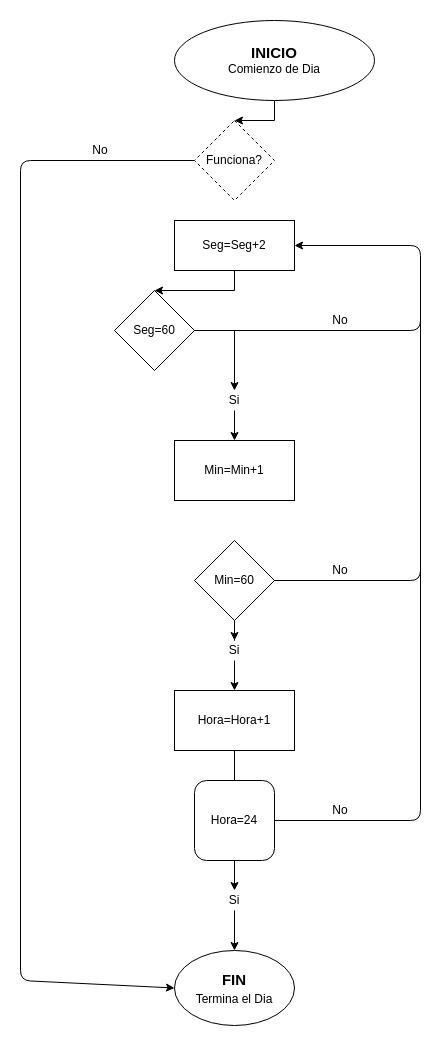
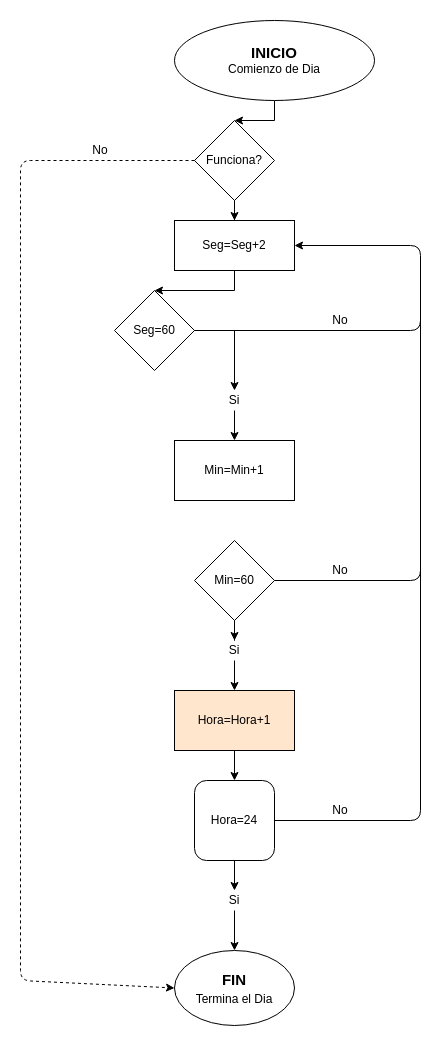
(235, 161) -> (235, 161)
none -> (235, 215)
(21, 557) -> (21, 557)
(235, 721) -> (235, 721)
(235, 775) -> (235, 772)
